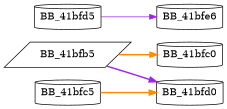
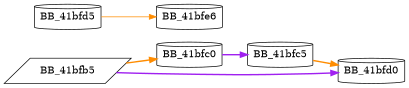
(125, 17) -> (125, 17)
none -> (231, 55)
